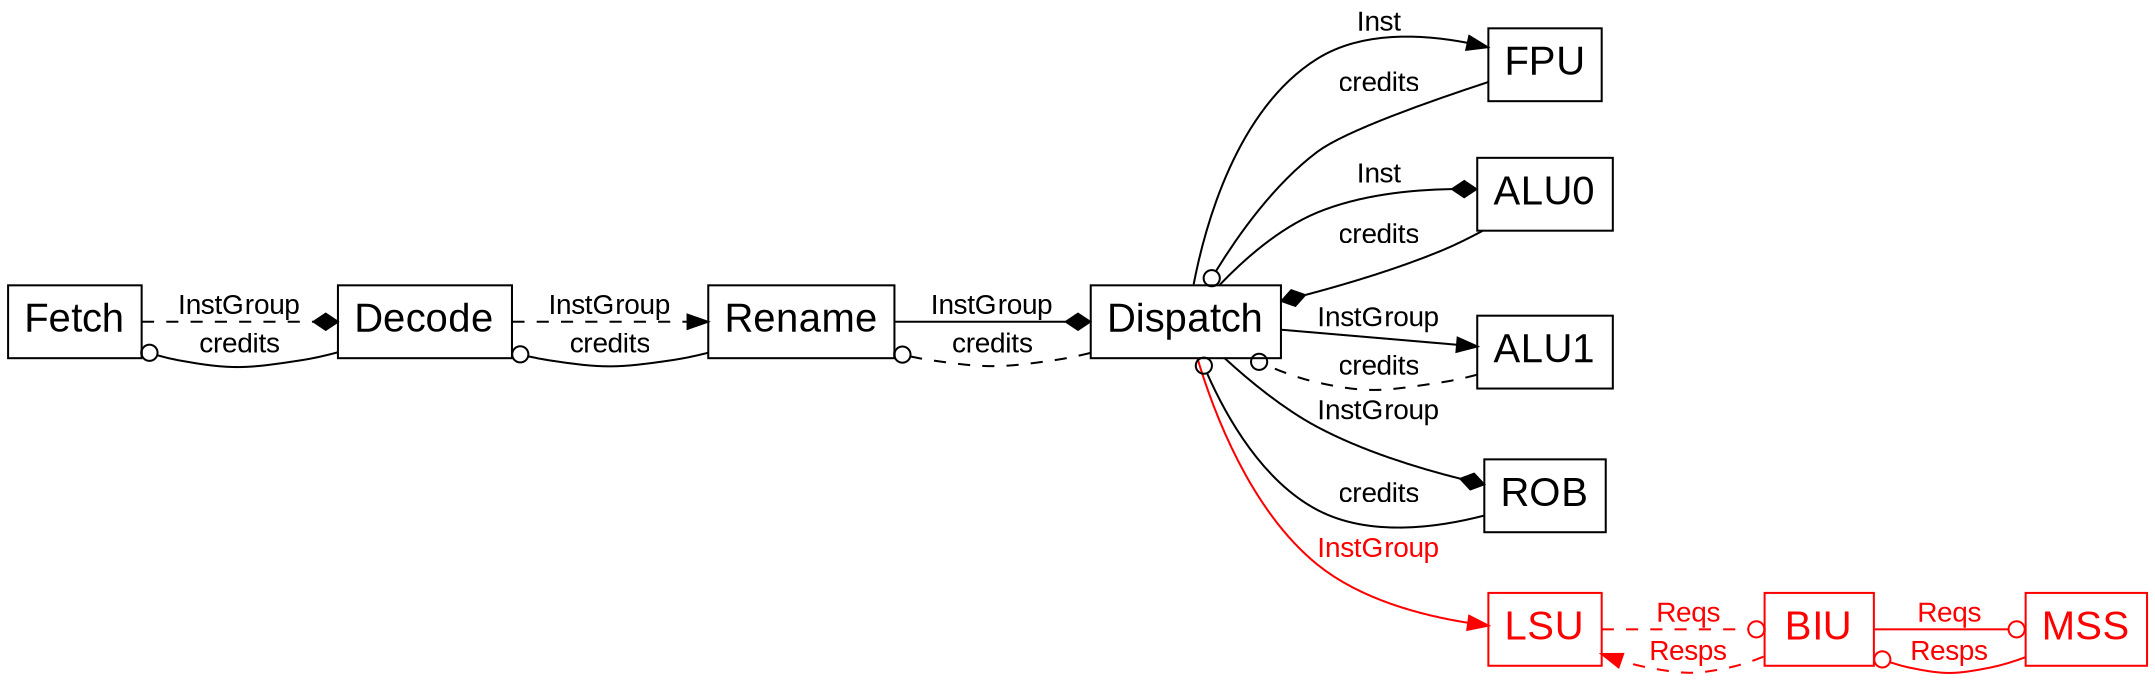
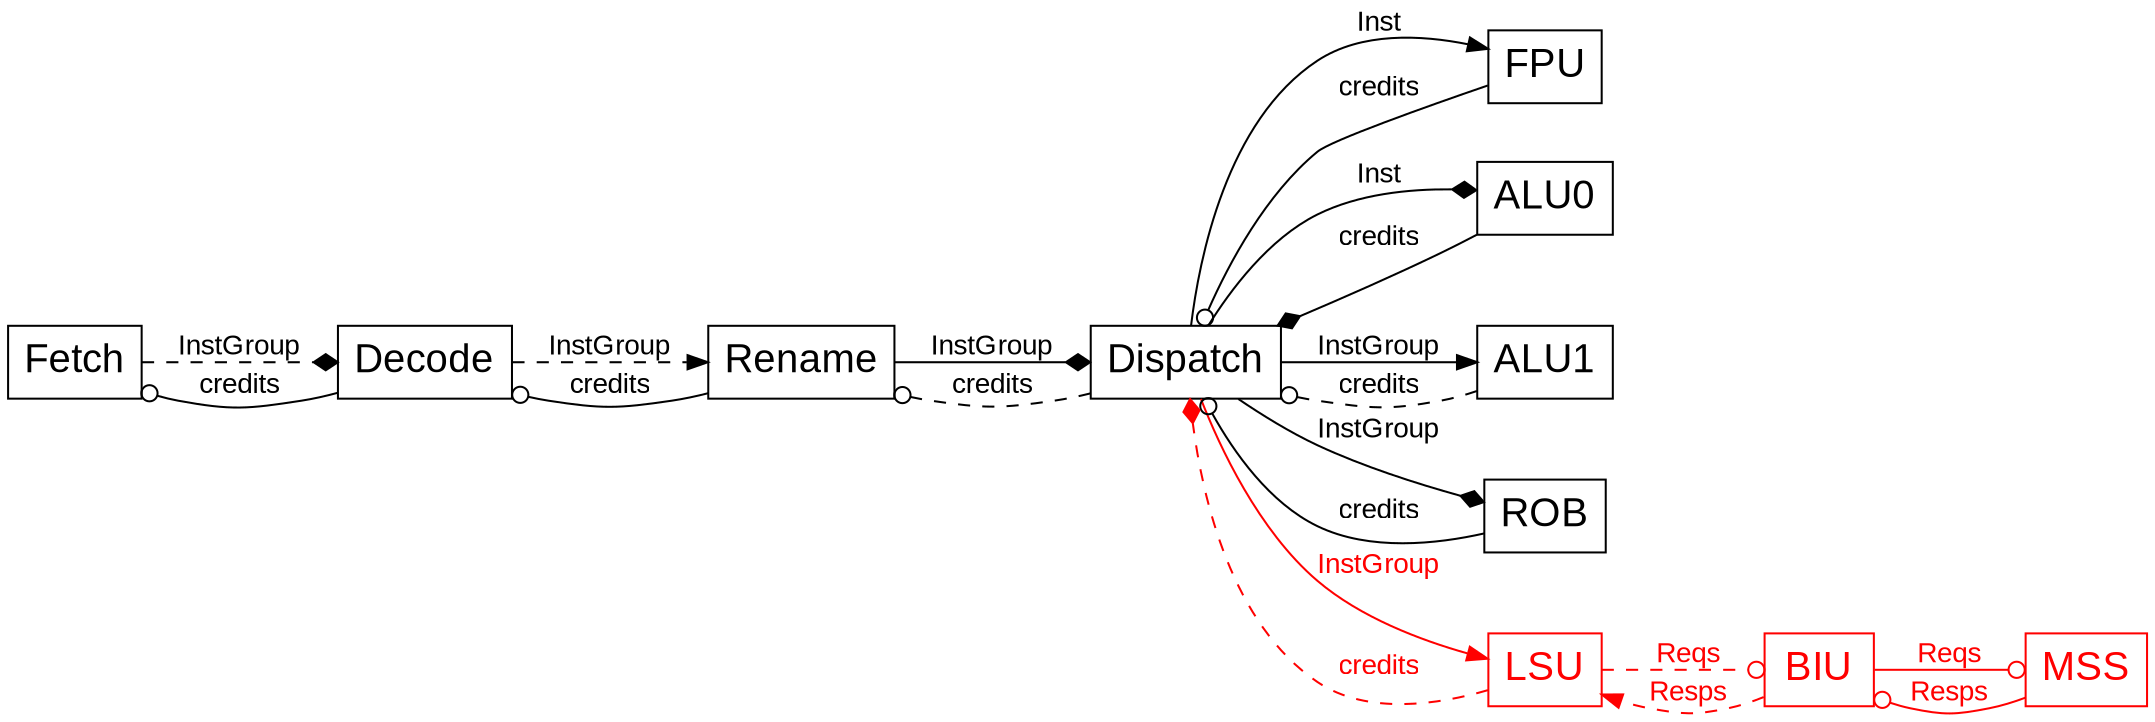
none -> (1274, 641)
